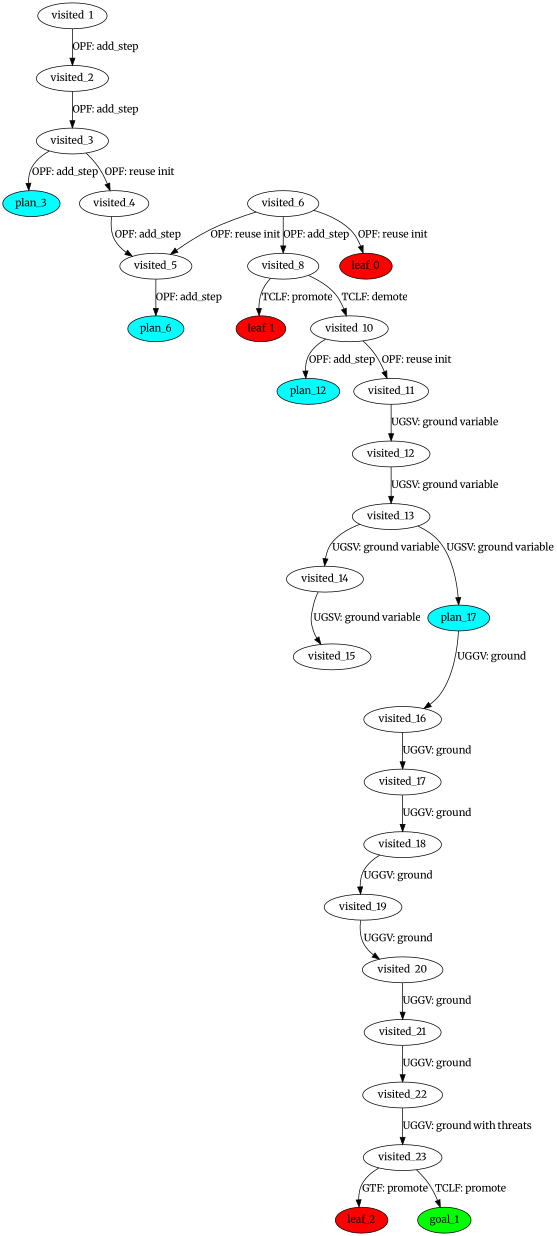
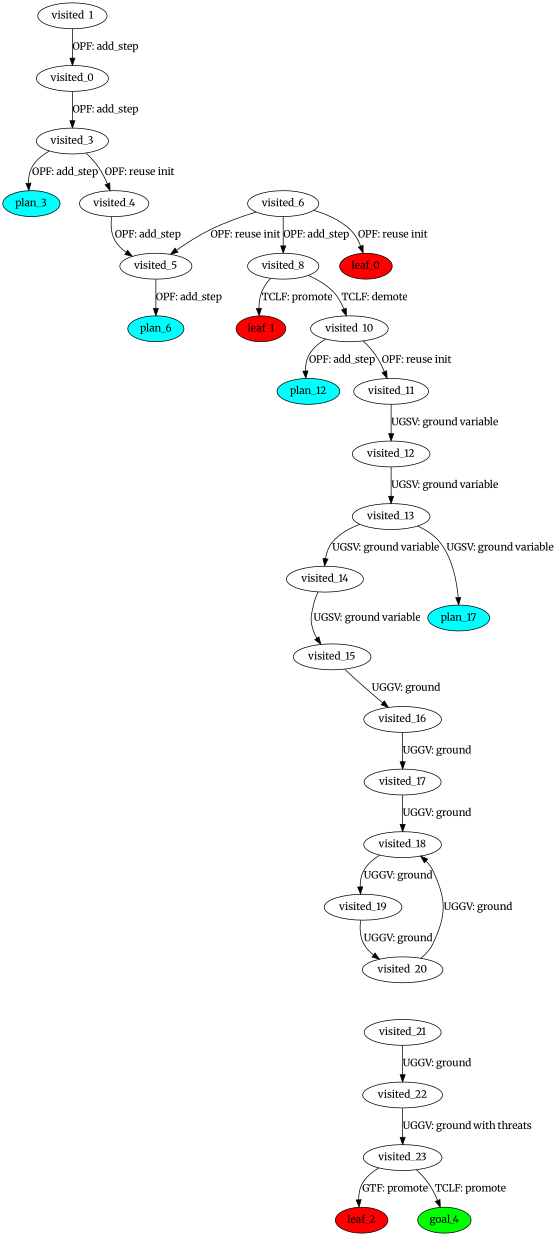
(72, 78) -> (72, 78)
(452, 671) -> (363, 686)
(403, 997) -> (443, 911)
(444, 1220) -> (444, 1220)
